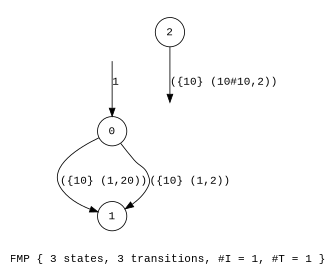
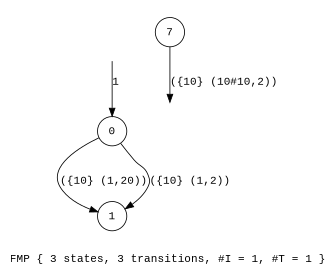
(170, 32) -> (170, 32)
